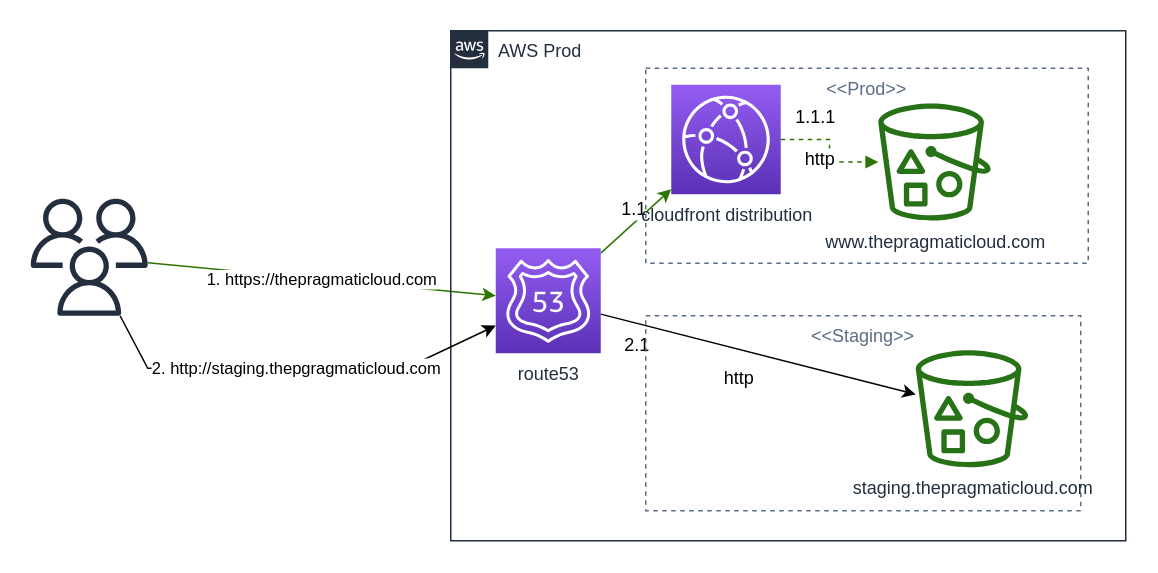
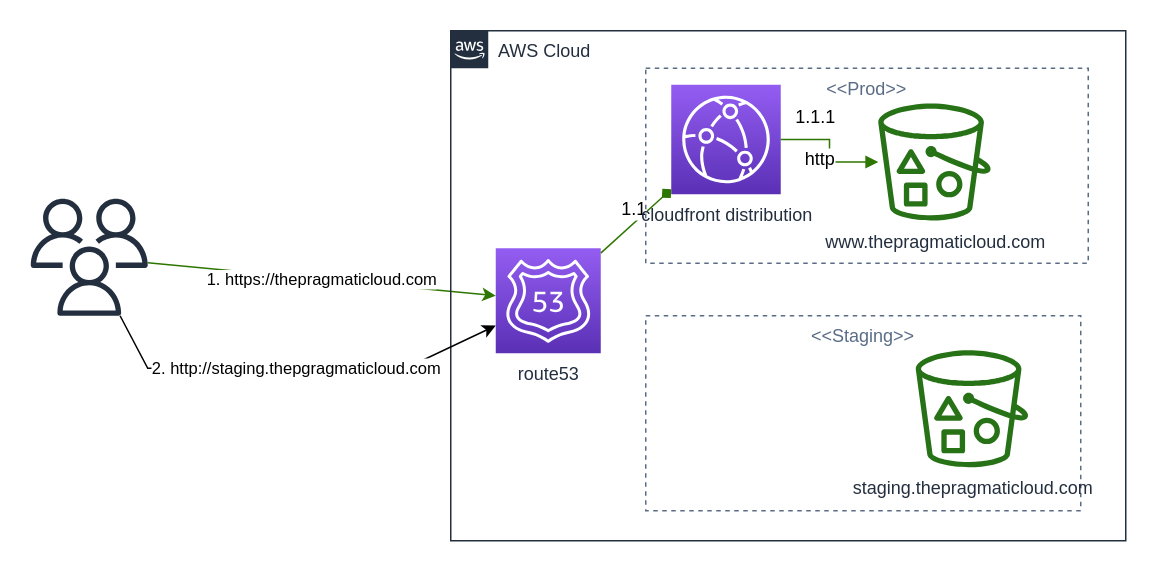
(537, 52) -> (539, 52)
(809, 140) -> (809, 140)
(663, 197) -> (662, 198)
(753, 353) -> none
